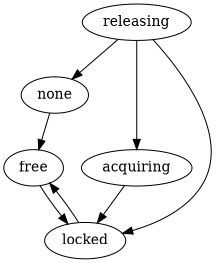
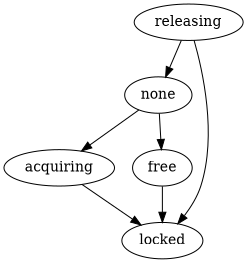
(137, 90) -> (114, 127)
(68, 207) -> none
